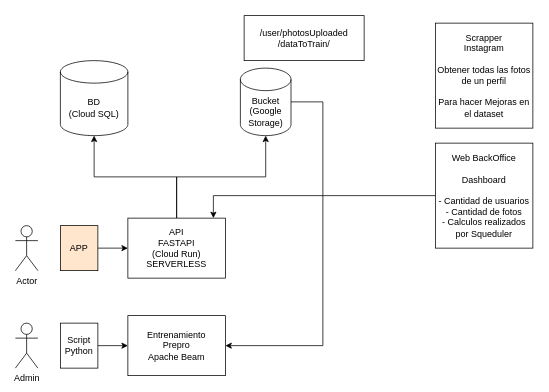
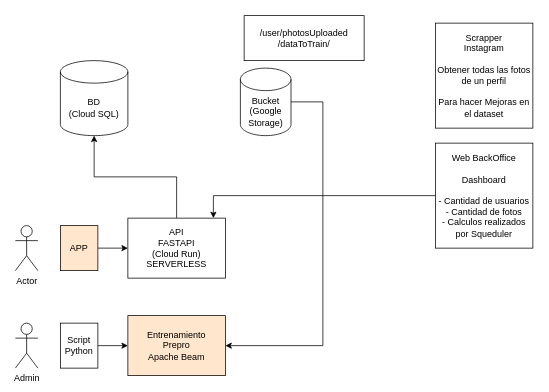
(266, 160) -> none
(177, 345) -> (177, 345)
